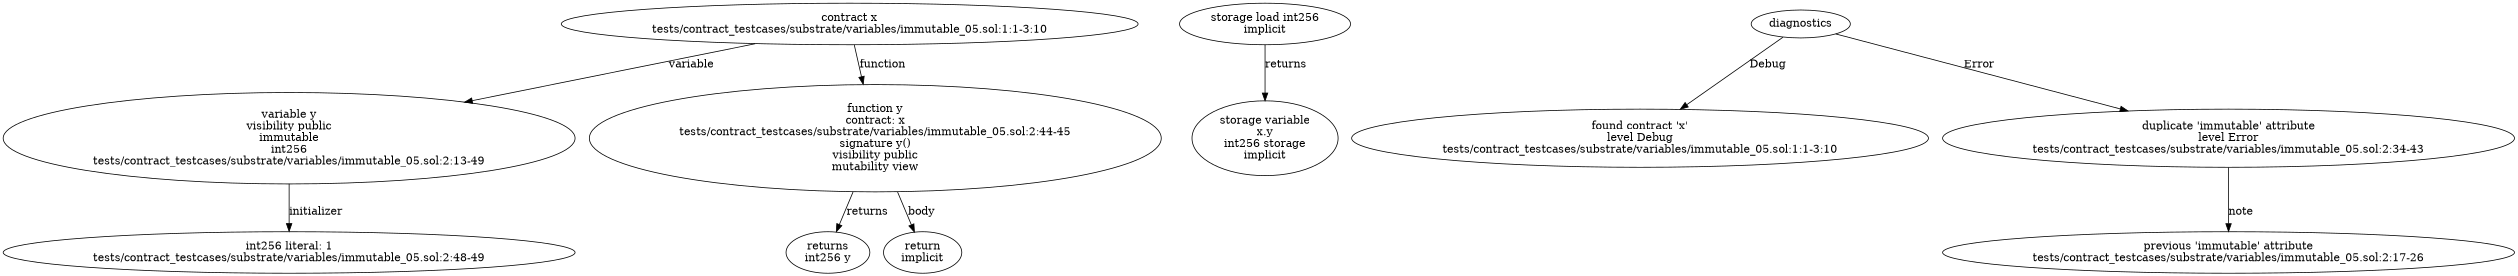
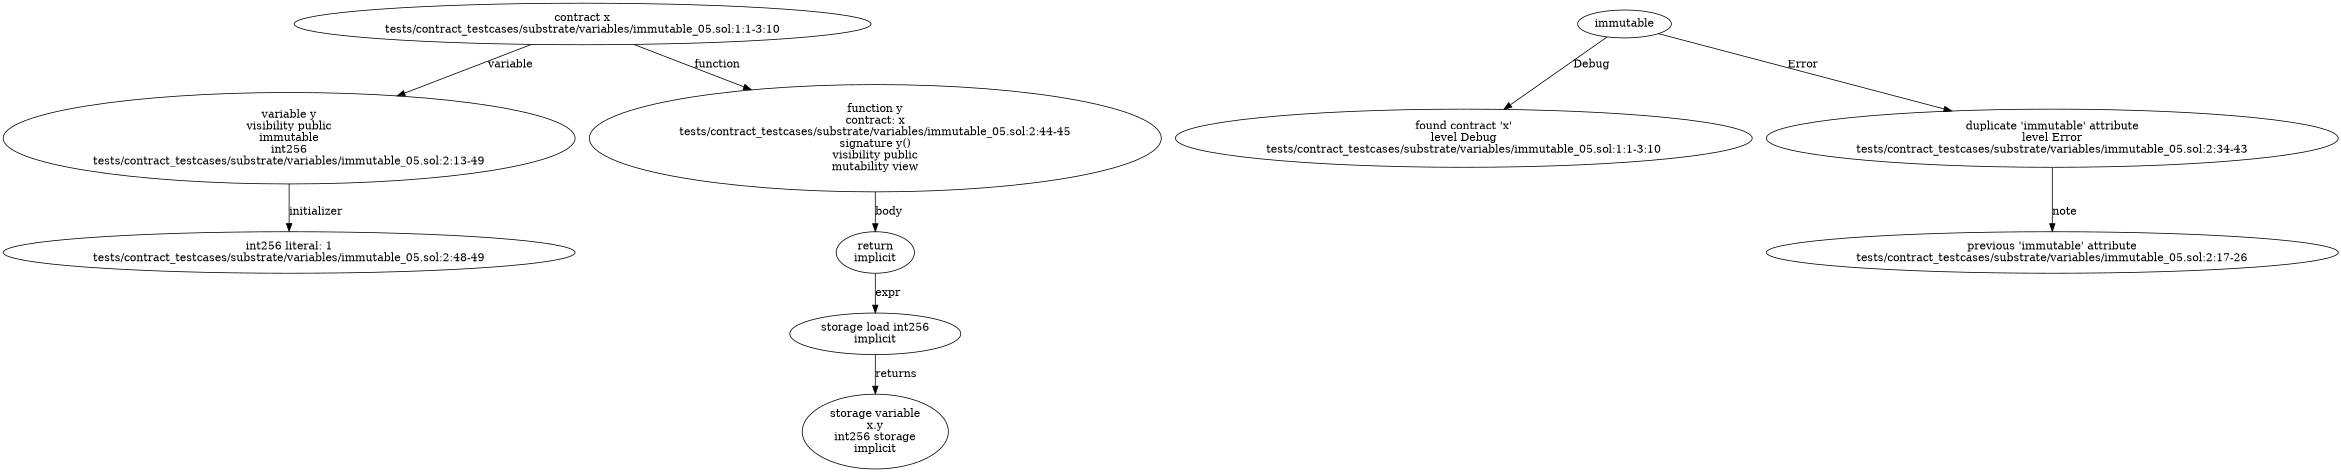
(1801, 24) -> (1625, 24)
(828, 252) -> none
none -> (875, 289)
